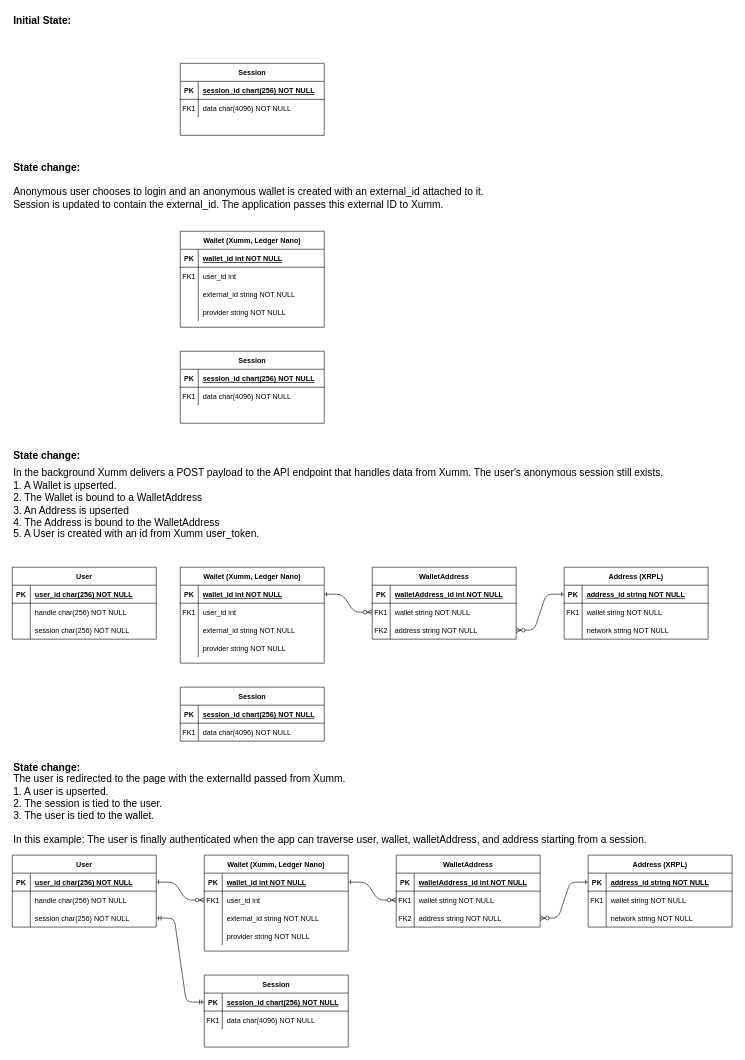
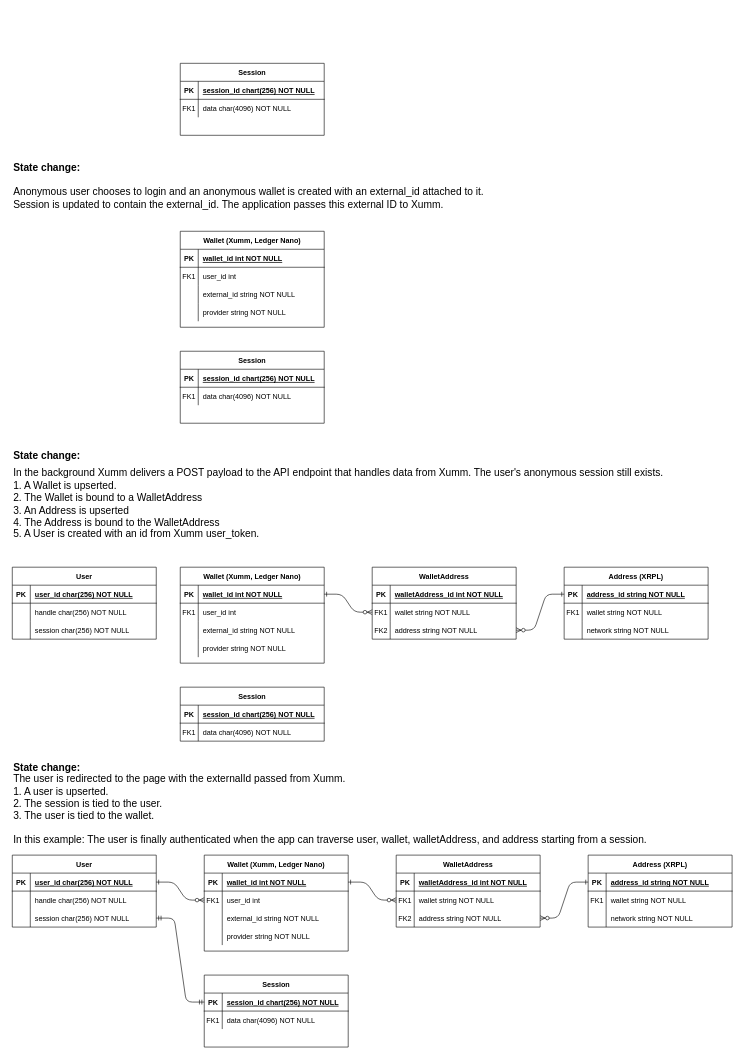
(45, 21) -> none
